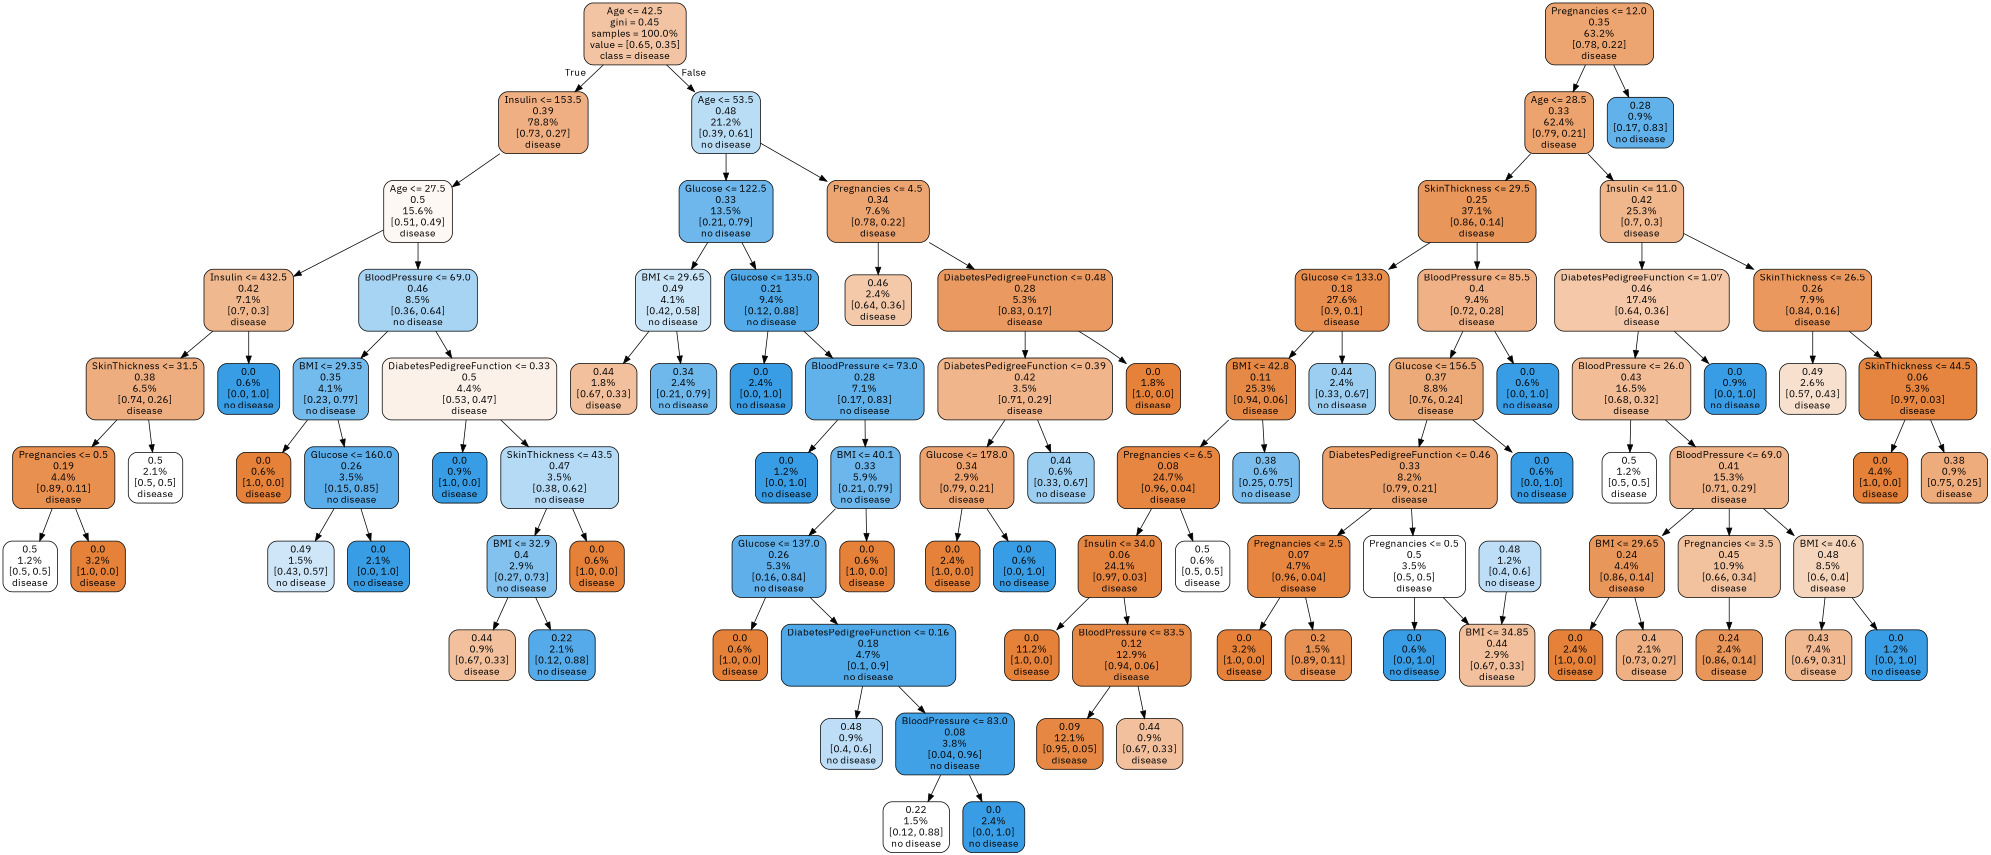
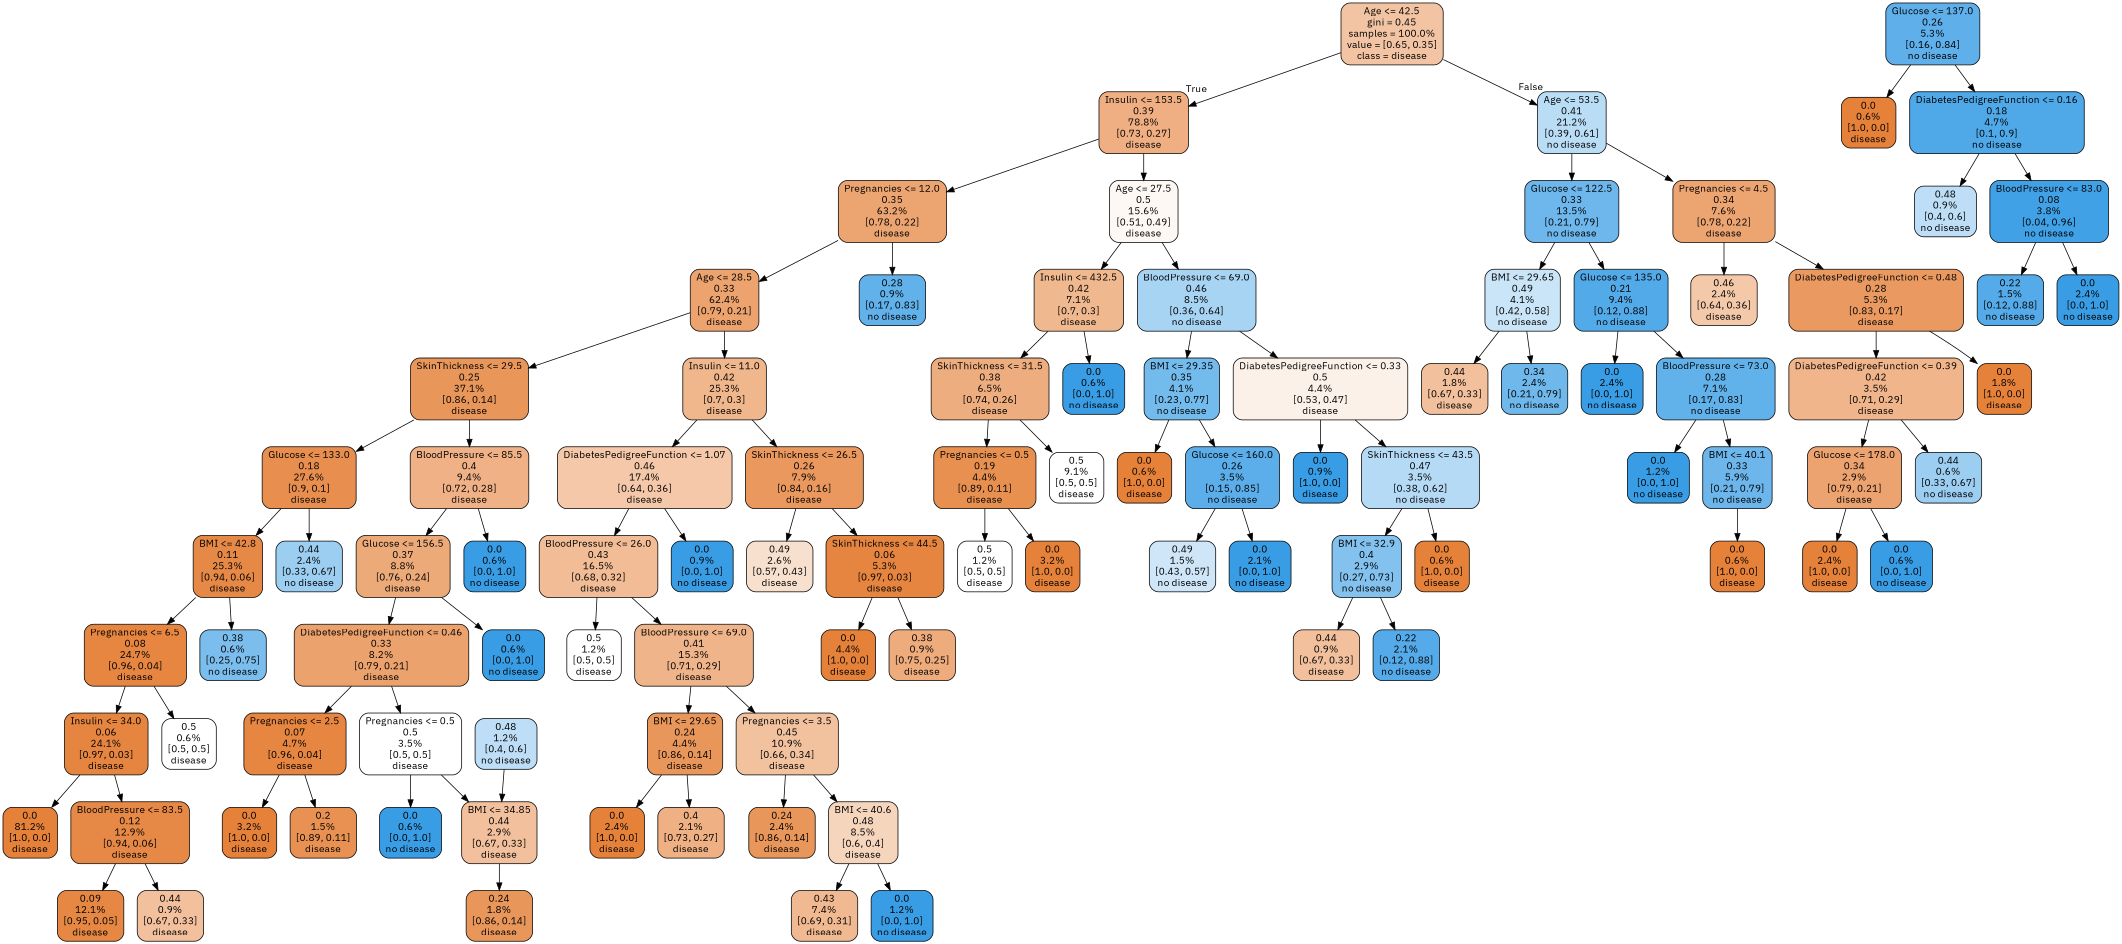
(726, 123) -> (1572, 123)
none -> (1026, 164)
(156, 478) -> (1077, 478)
(825, 519) -> none
(1776, 520) -> (823, 785)
(1032, 655) -> (30, 833)
(916, 827) -> (2010, 300)
none -> (499, 916)
